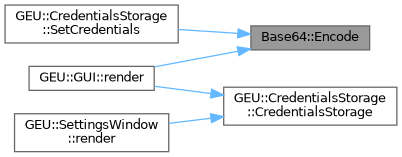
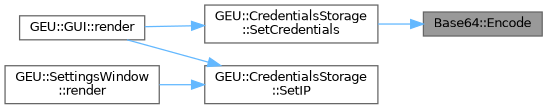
(196, 59) -> (168, 26)
(310, 106) -> (291, 85)
